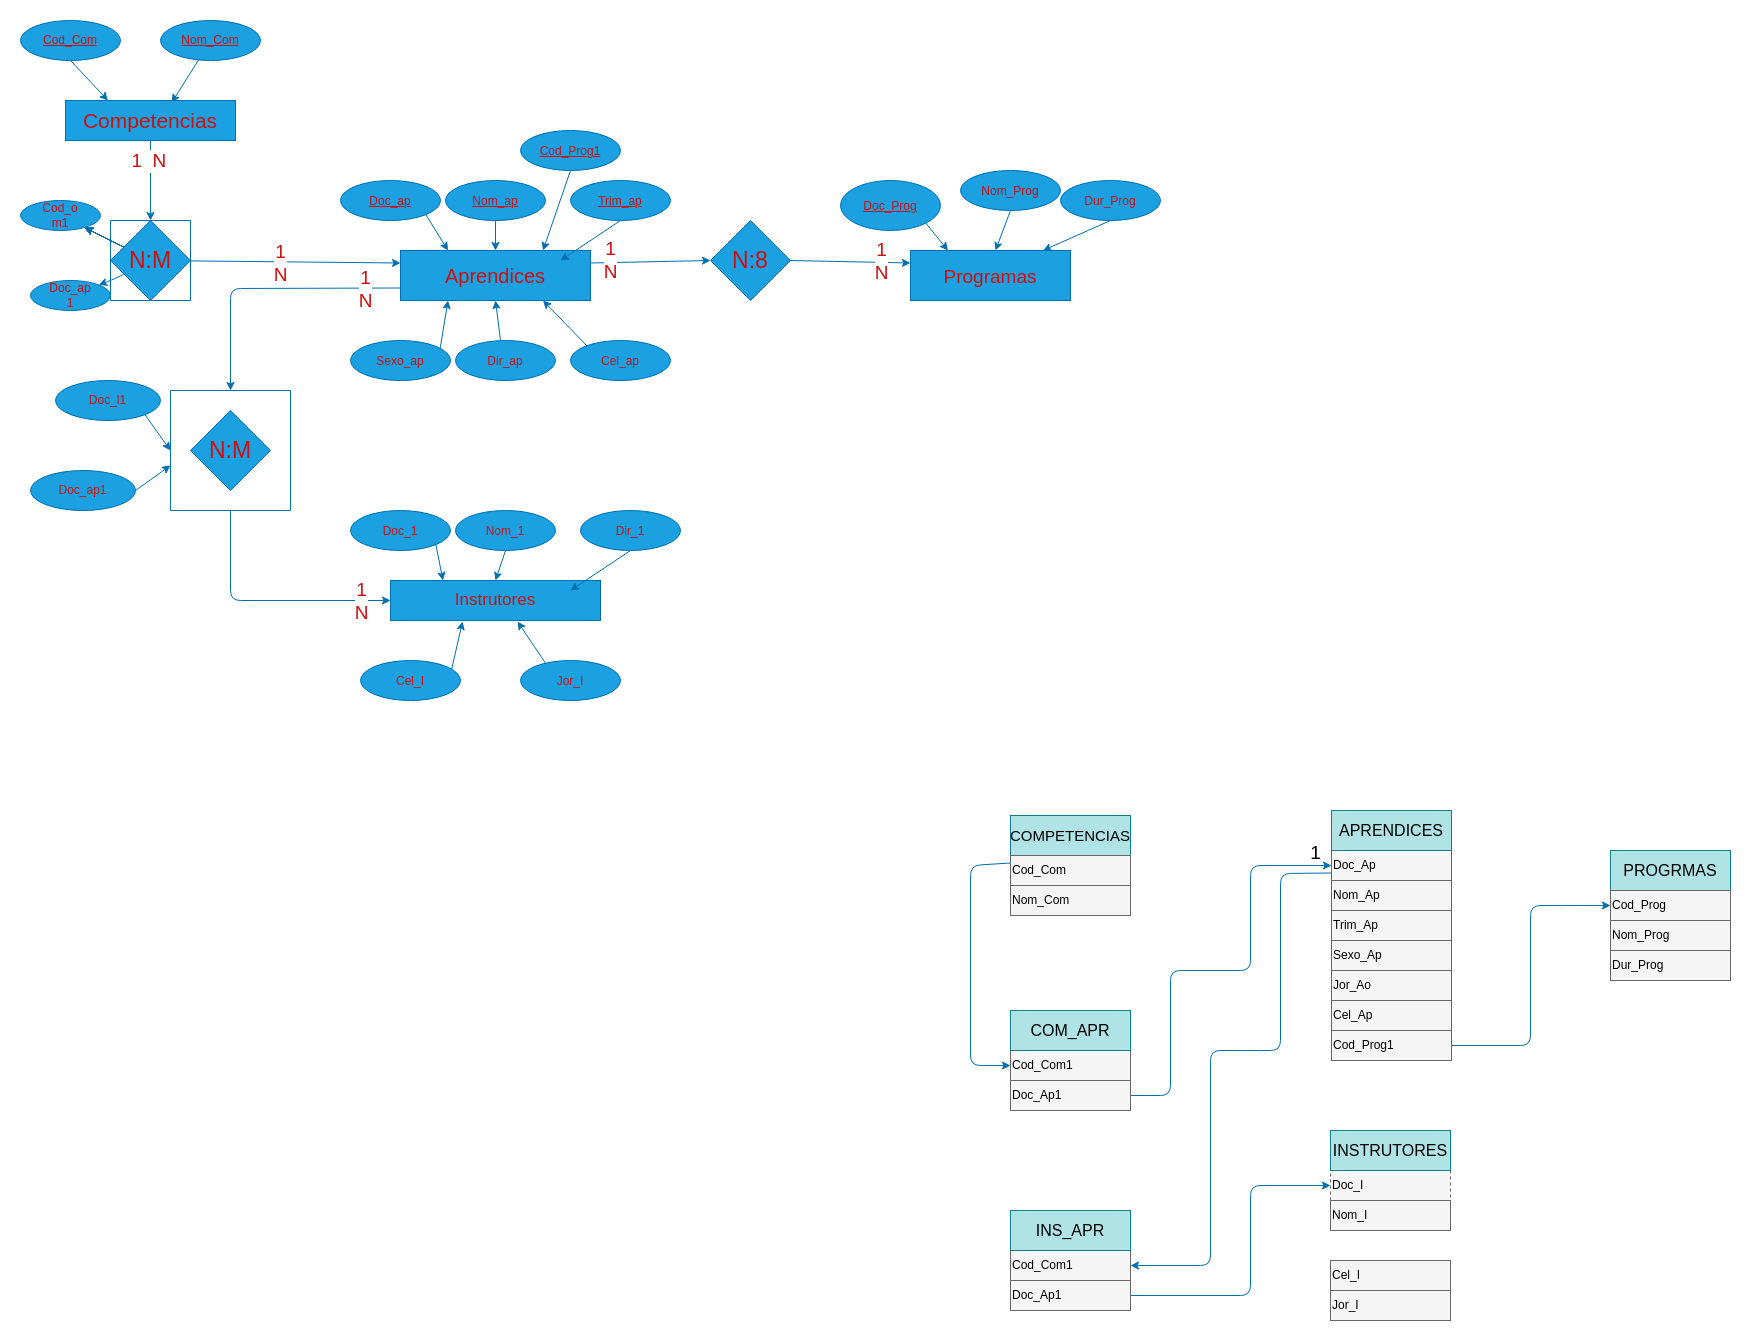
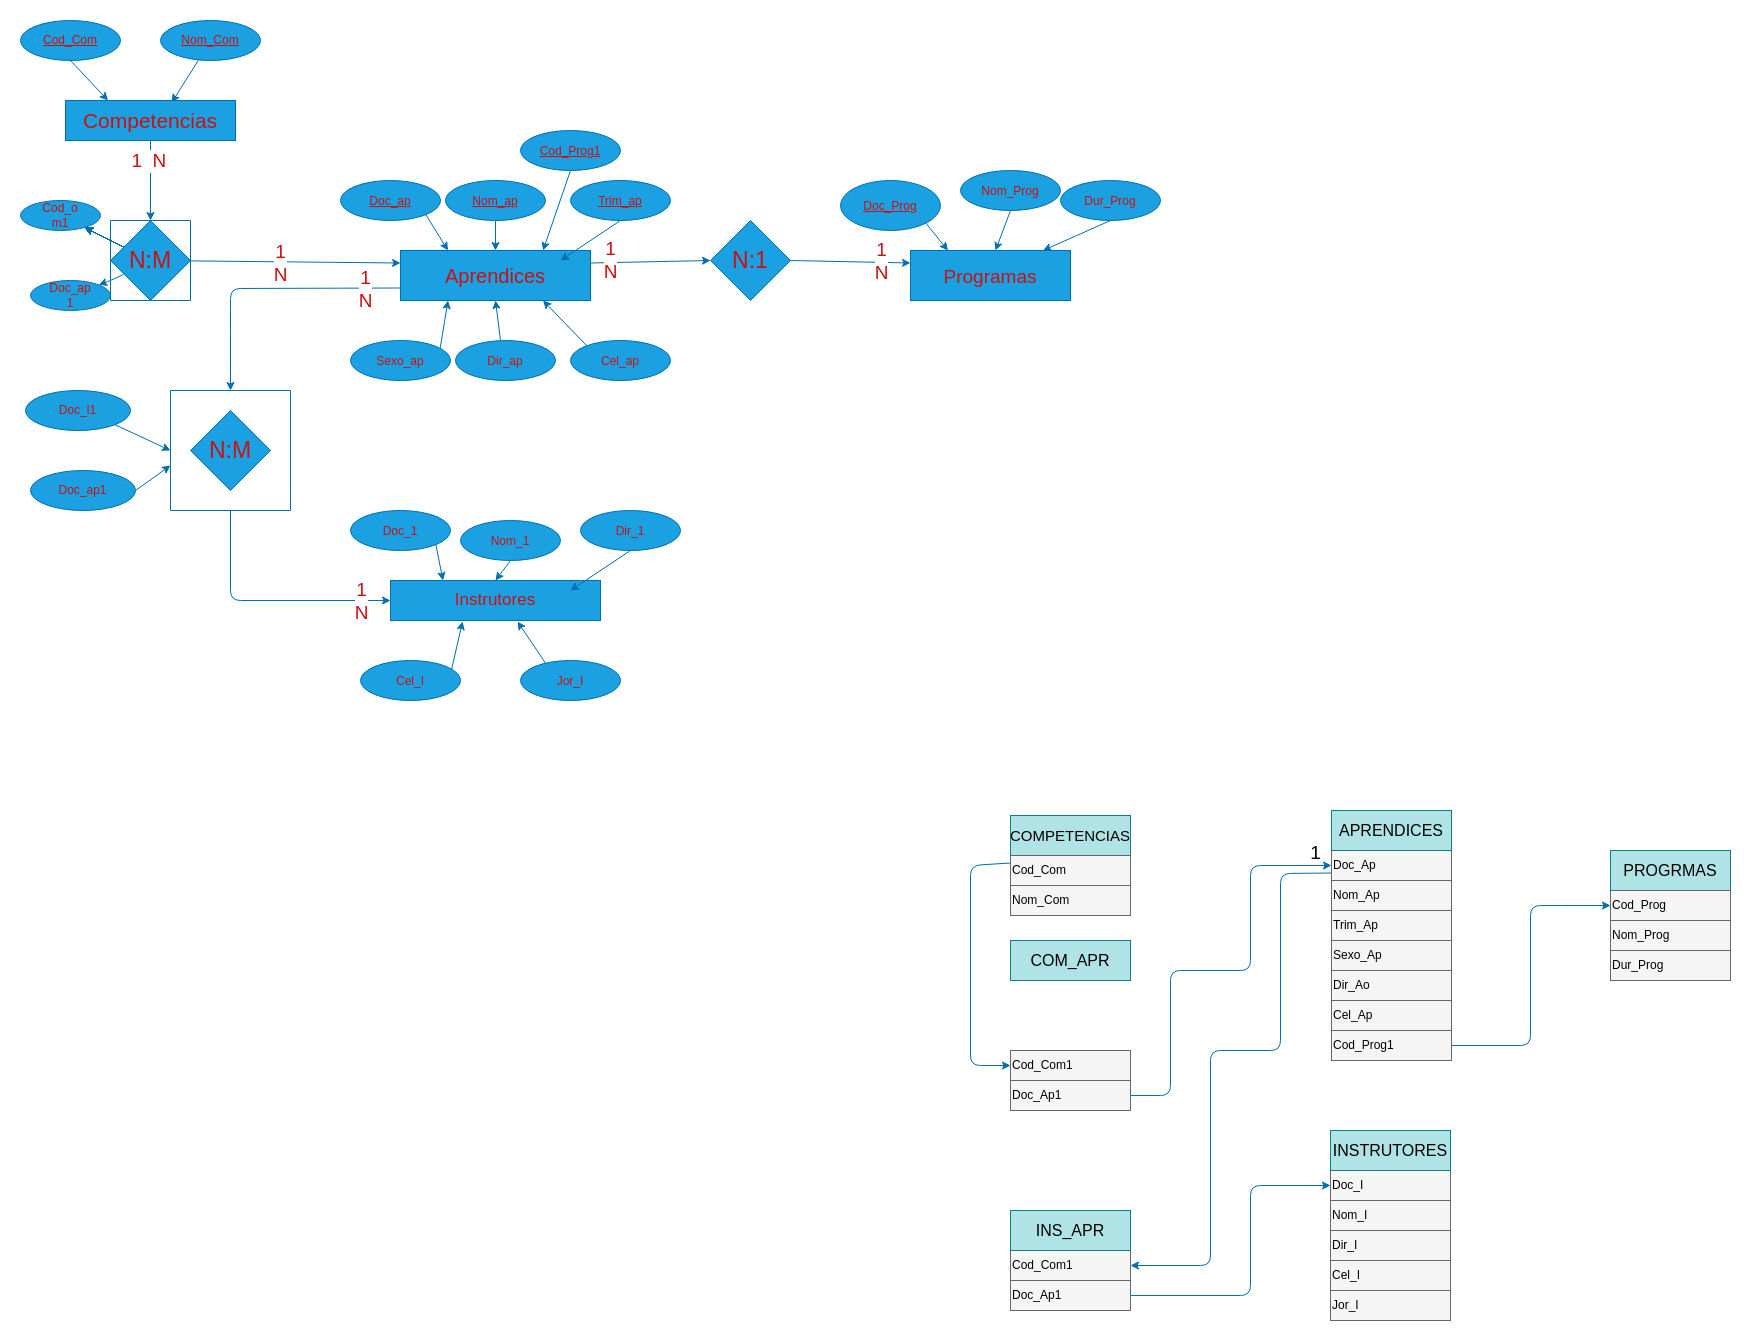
(751, 261) -> (751, 261)
(108, 401) -> (78, 411)
(506, 531) -> (511, 541)
(1354, 986) -> (1352, 986)
(1071, 1031) -> (1071, 961)
(1391, 1186) -> (1391, 1186)
none -> (1391, 1246)
